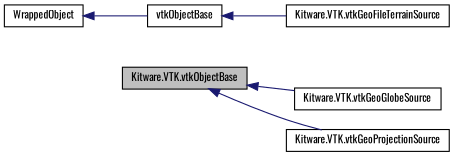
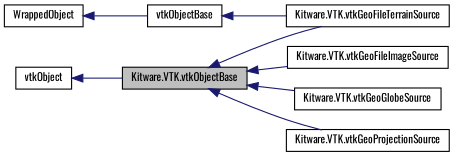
none -> (270, 43)
none -> (368, 57)
none -> (44, 78)
